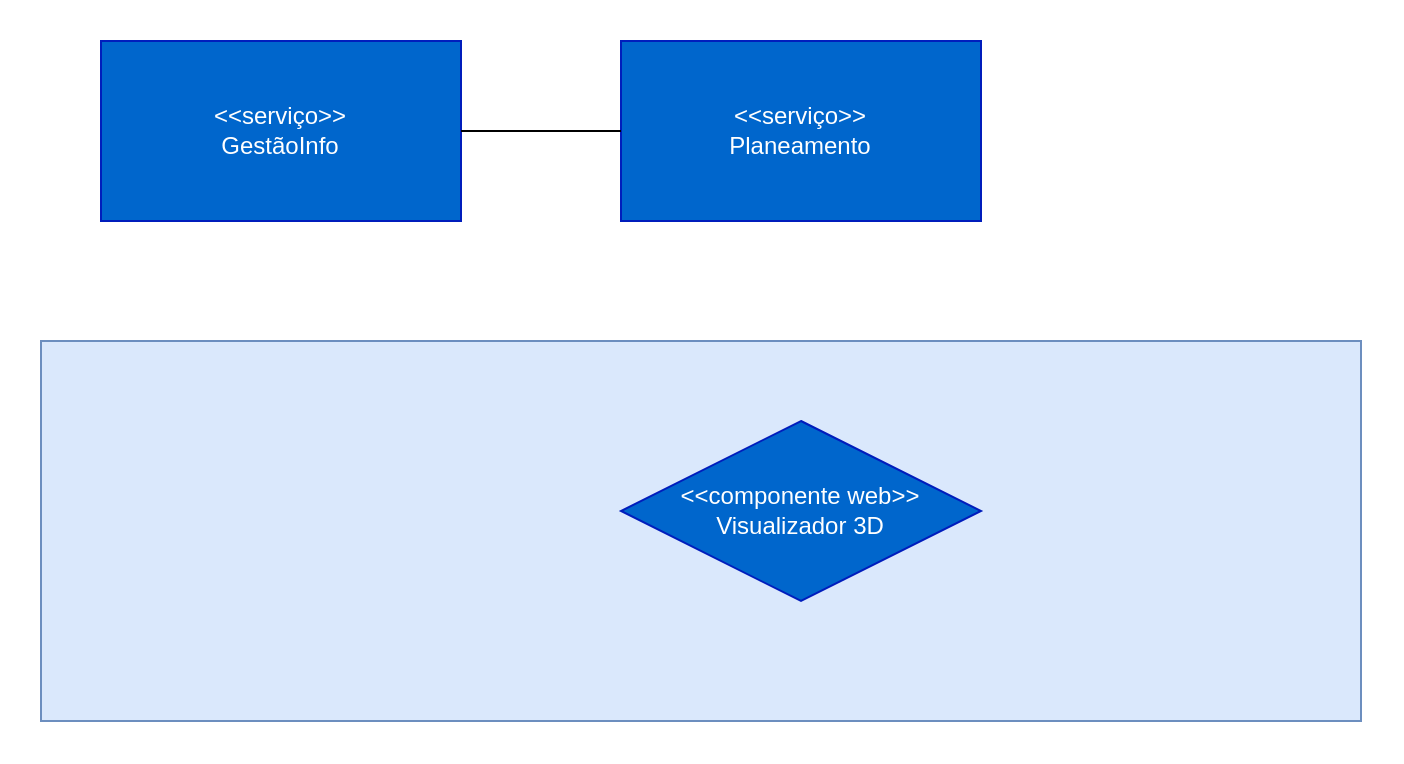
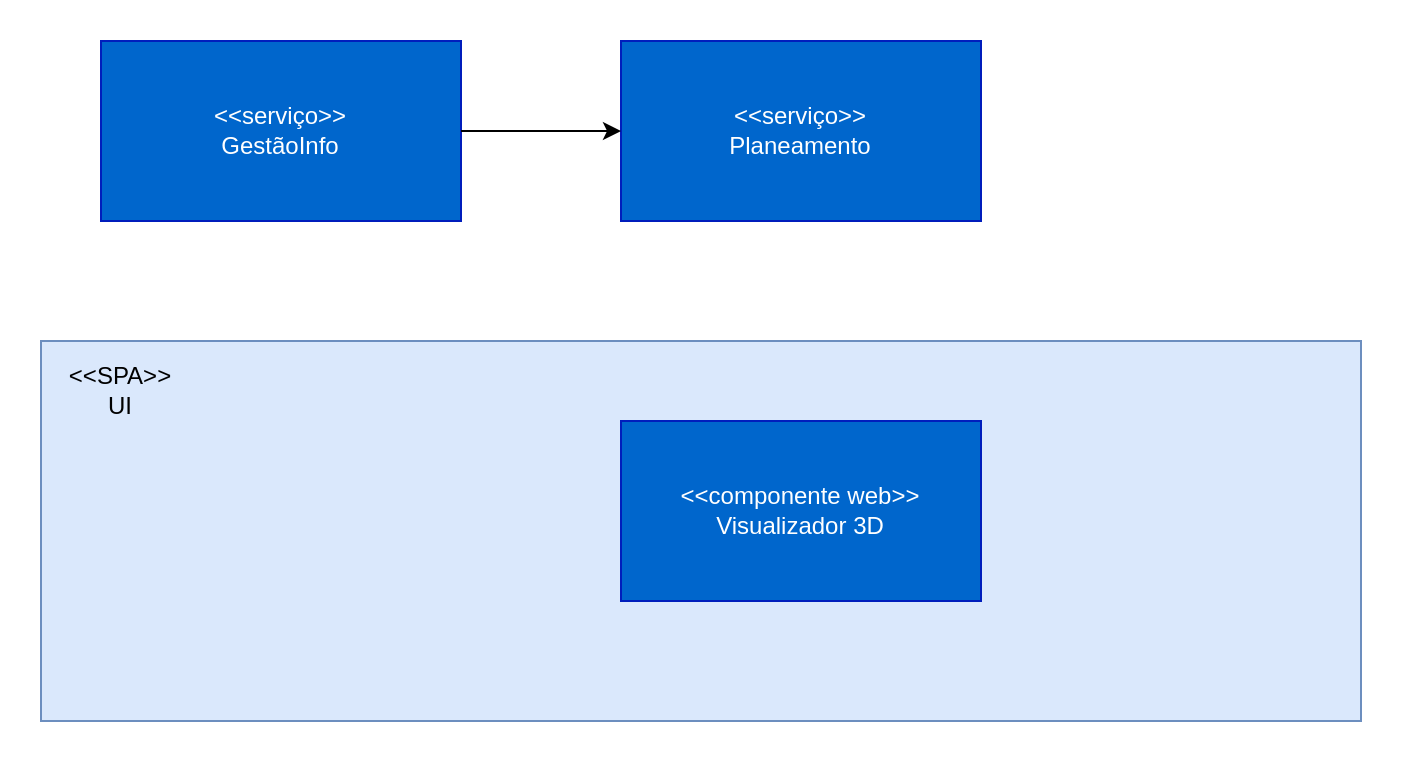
(612, 131) -> (606, 131)
none -> (121, 391)
(801, 511) -> (801, 511)
